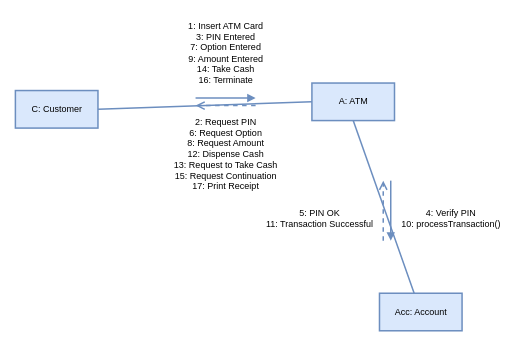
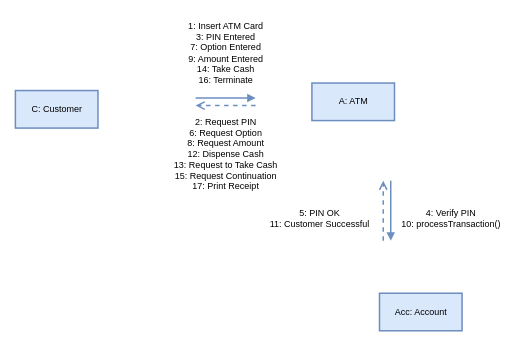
(147, 107) -> none
(367, 159) -> none
(320, 218) -> (320, 218)
